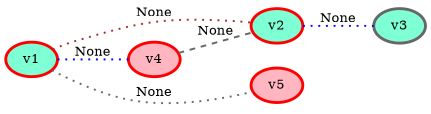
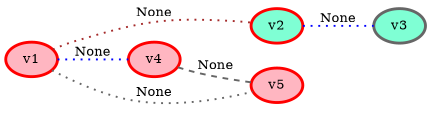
(216, 43) -> (214, 76)
(32, 59) -> (32, 59)
